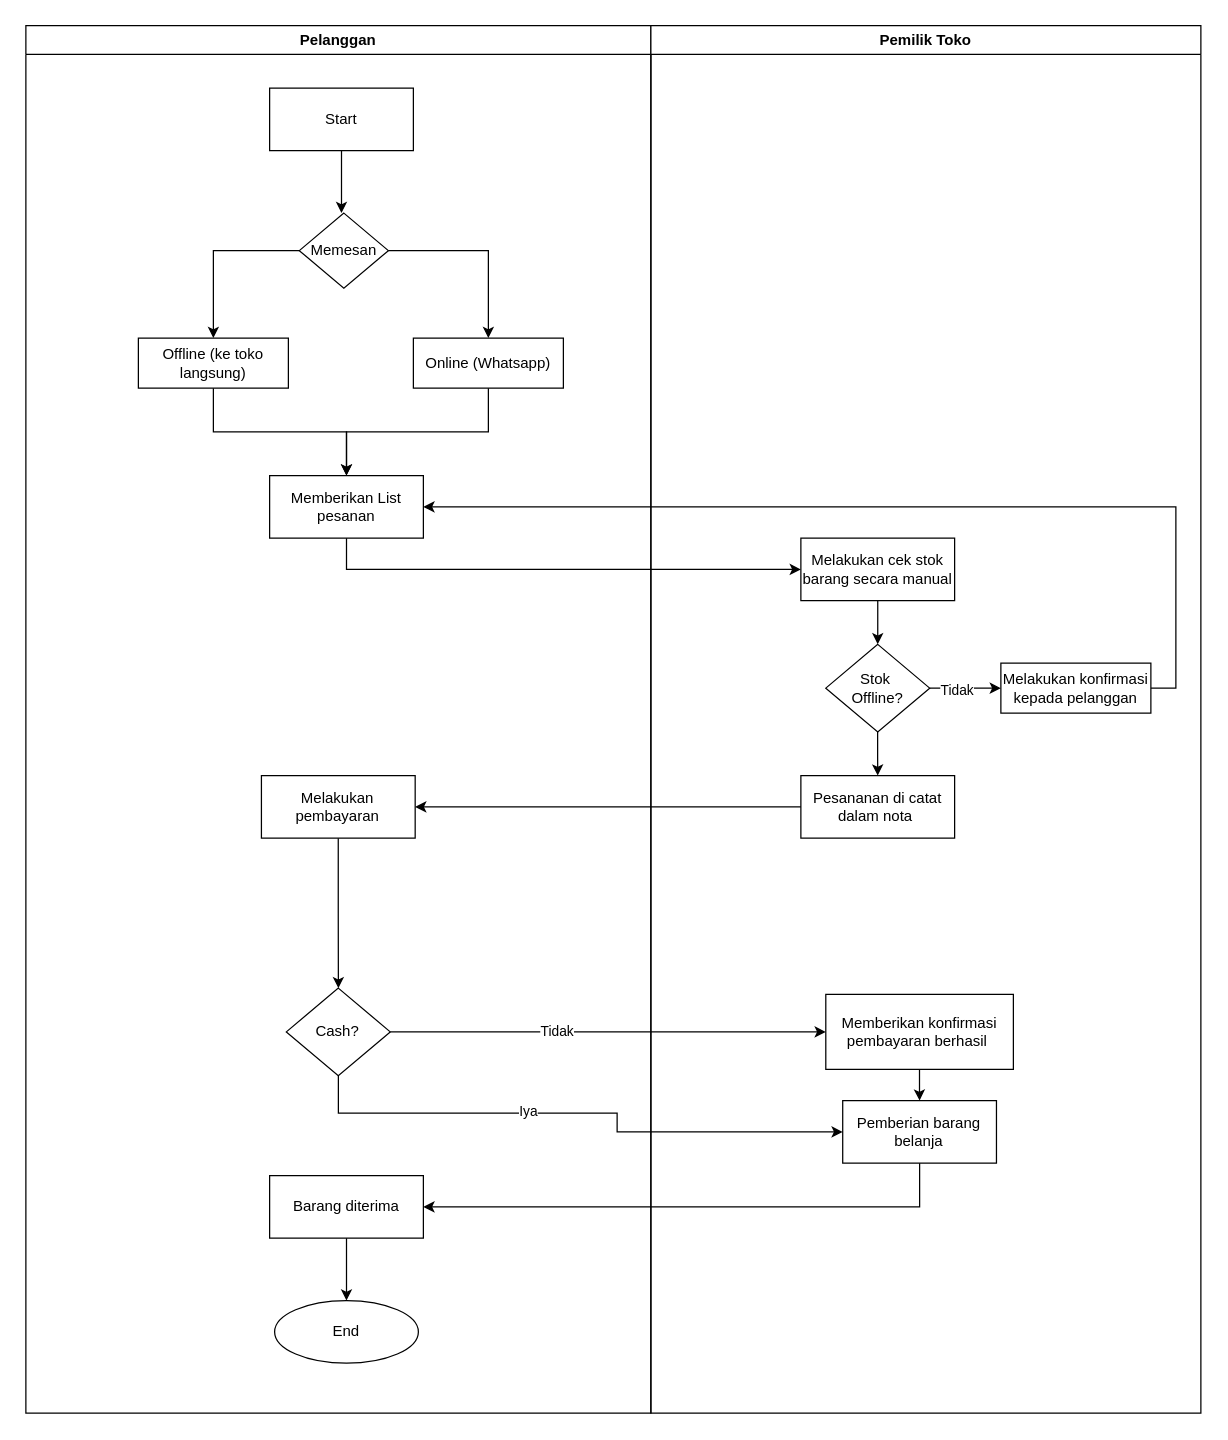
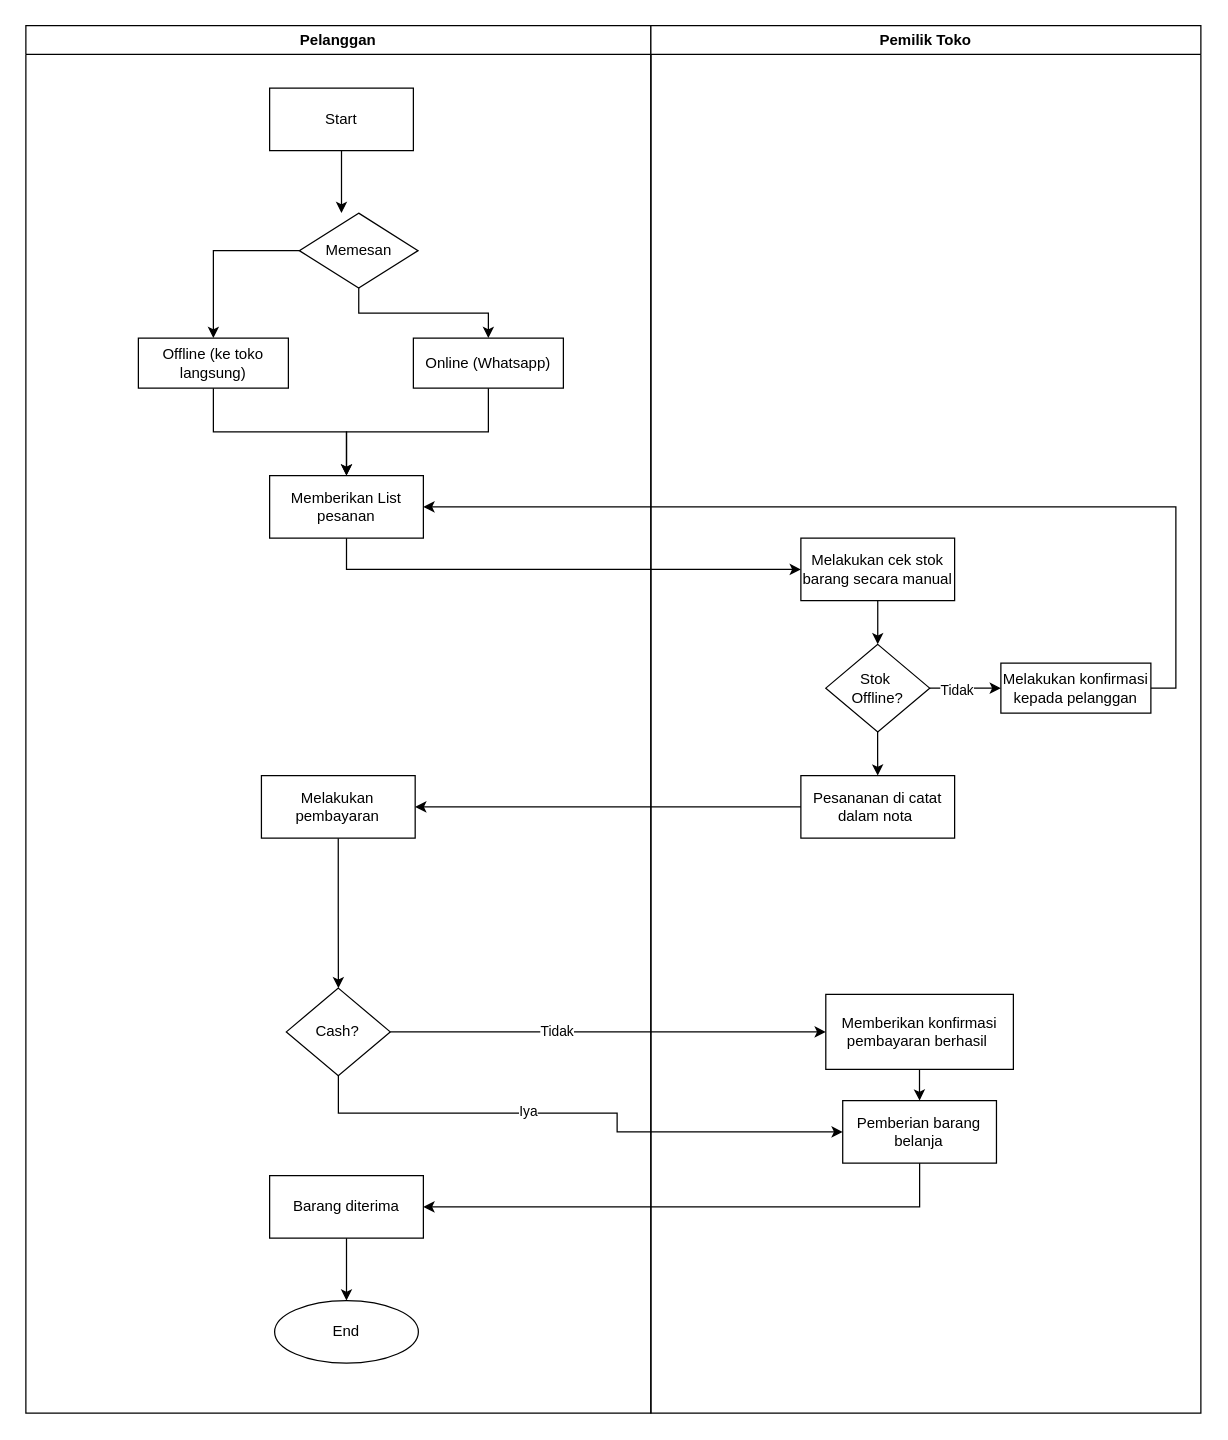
(344, 251) -> (358, 251)
